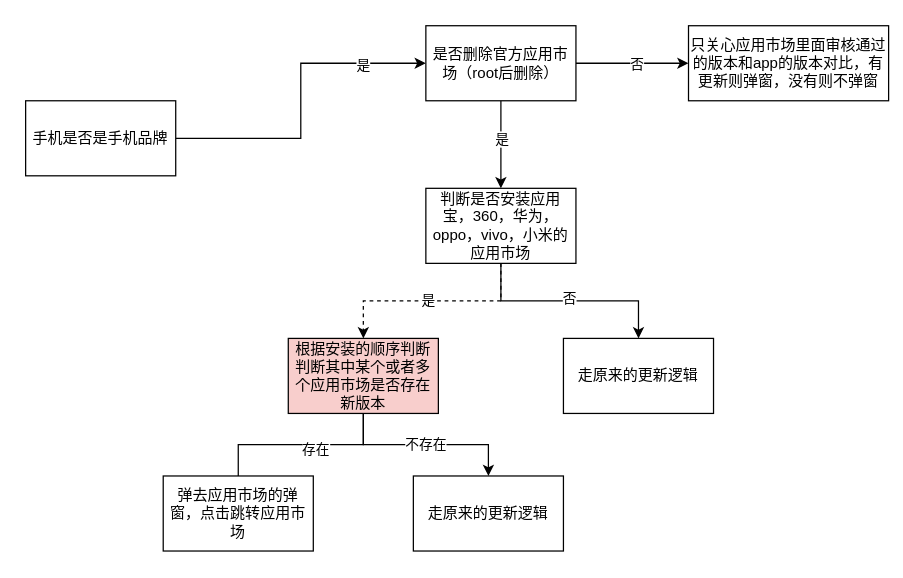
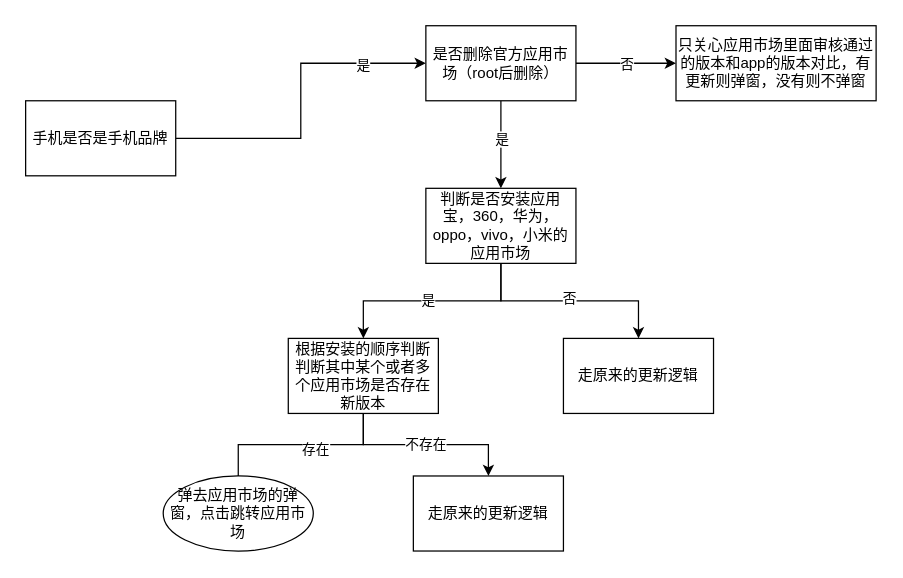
(788, 63) -> (776, 63)
(378, 301) -> (378, 301)
(363, 376) -> (363, 376)
(238, 513) -> (238, 513)
